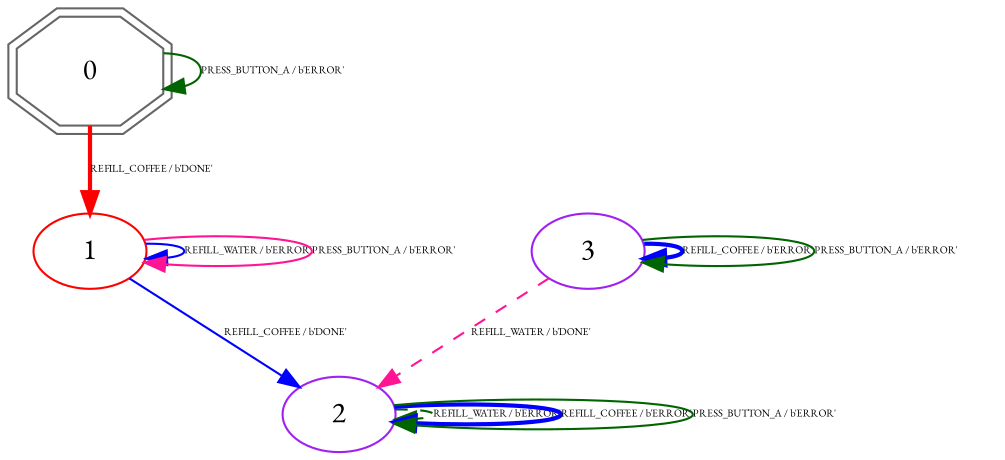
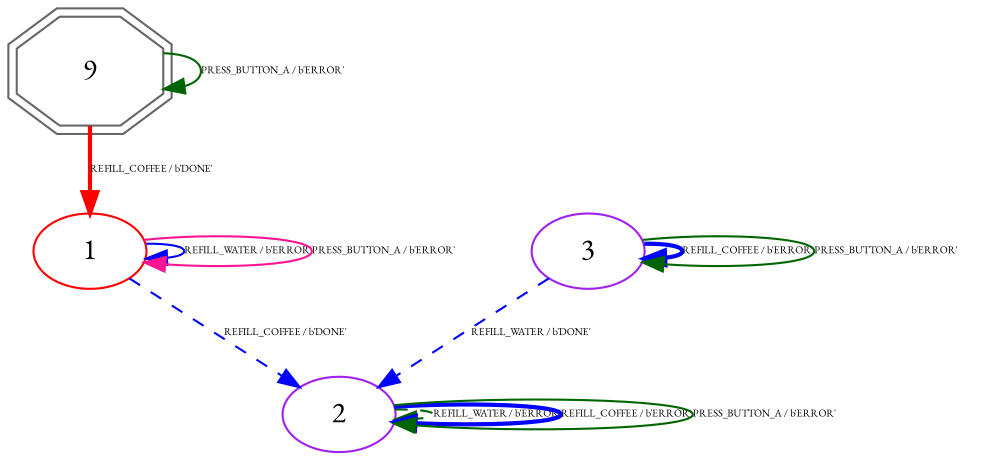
(90, 71) -> (90, 71)
(206, 327) -> (206, 327)
(473, 327) -> (473, 327)
